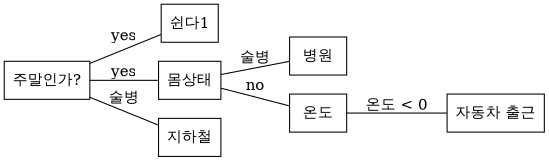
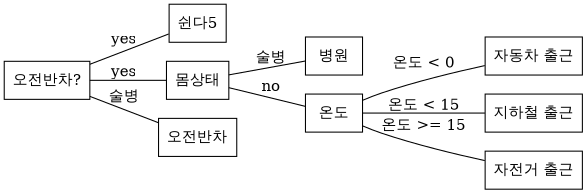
(190, 23) -> (198, 23)
(47, 80) -> (47, 80)
none -> (534, 113)
(190, 137) -> (198, 137)
none -> (534, 170)
